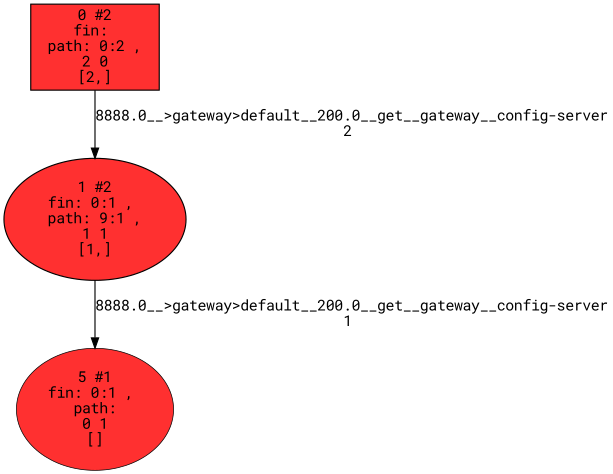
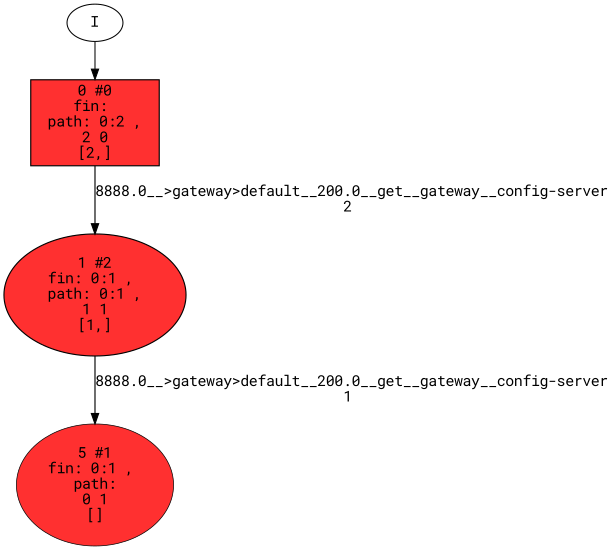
none -> (95, 23)
(95, 47) -> (95, 123)
(95, 219) -> (95, 295)
